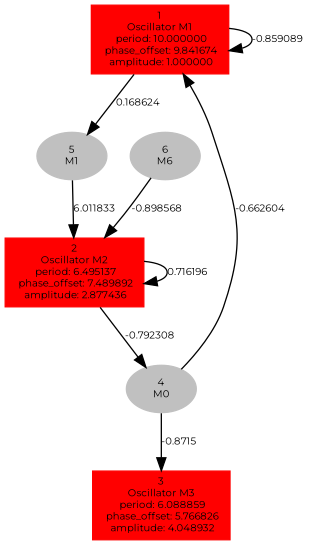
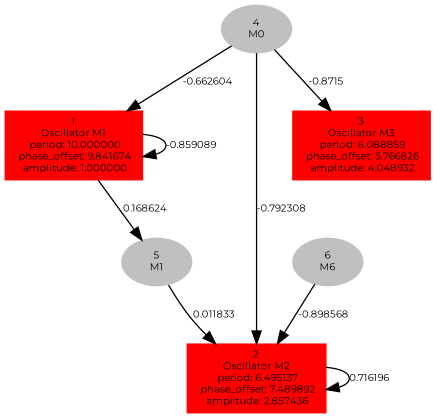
(96, 209) -> (216, 315)
(75, 295) -> (257, 401)
(119, 332) -> (257, 192)
